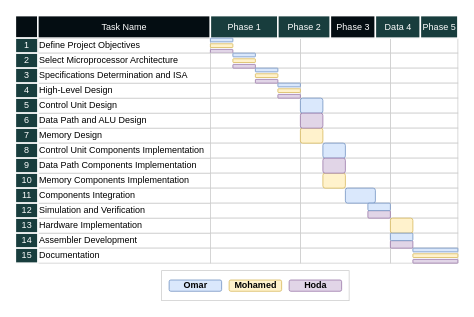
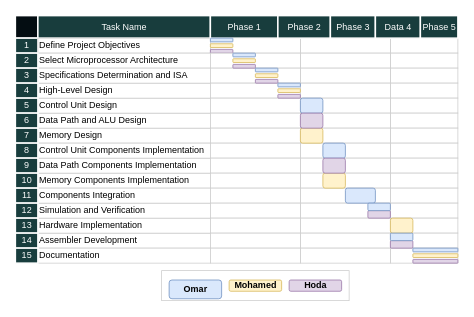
(124, 27) -> (124, 27)
(353, 27) -> (353, 27)
(195, 285) -> (195, 289)
